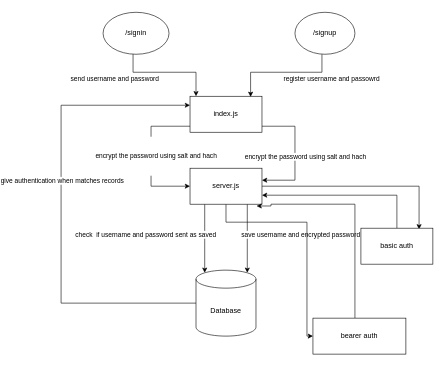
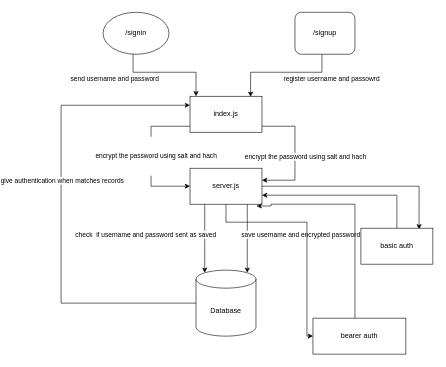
(325, 33) -> (325, 33)
